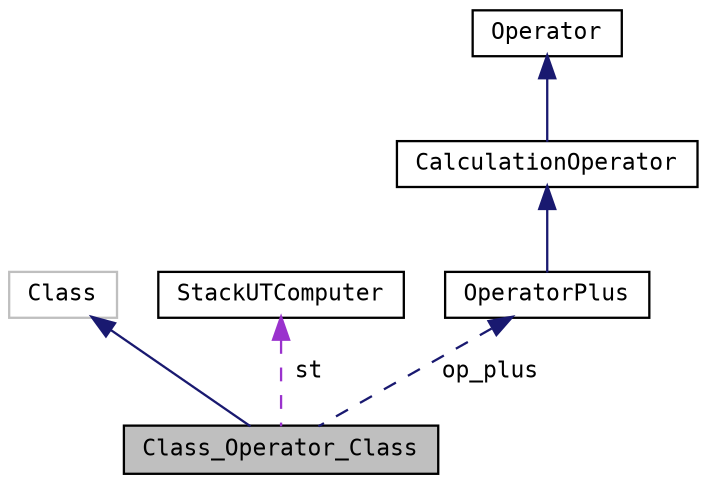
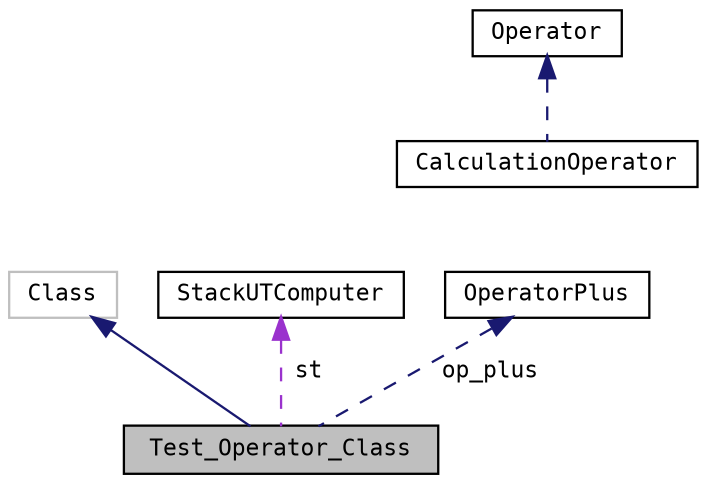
(547, 110) -> (547, 110)
(547, 241) -> none
(281, 450) -> (281, 450)
